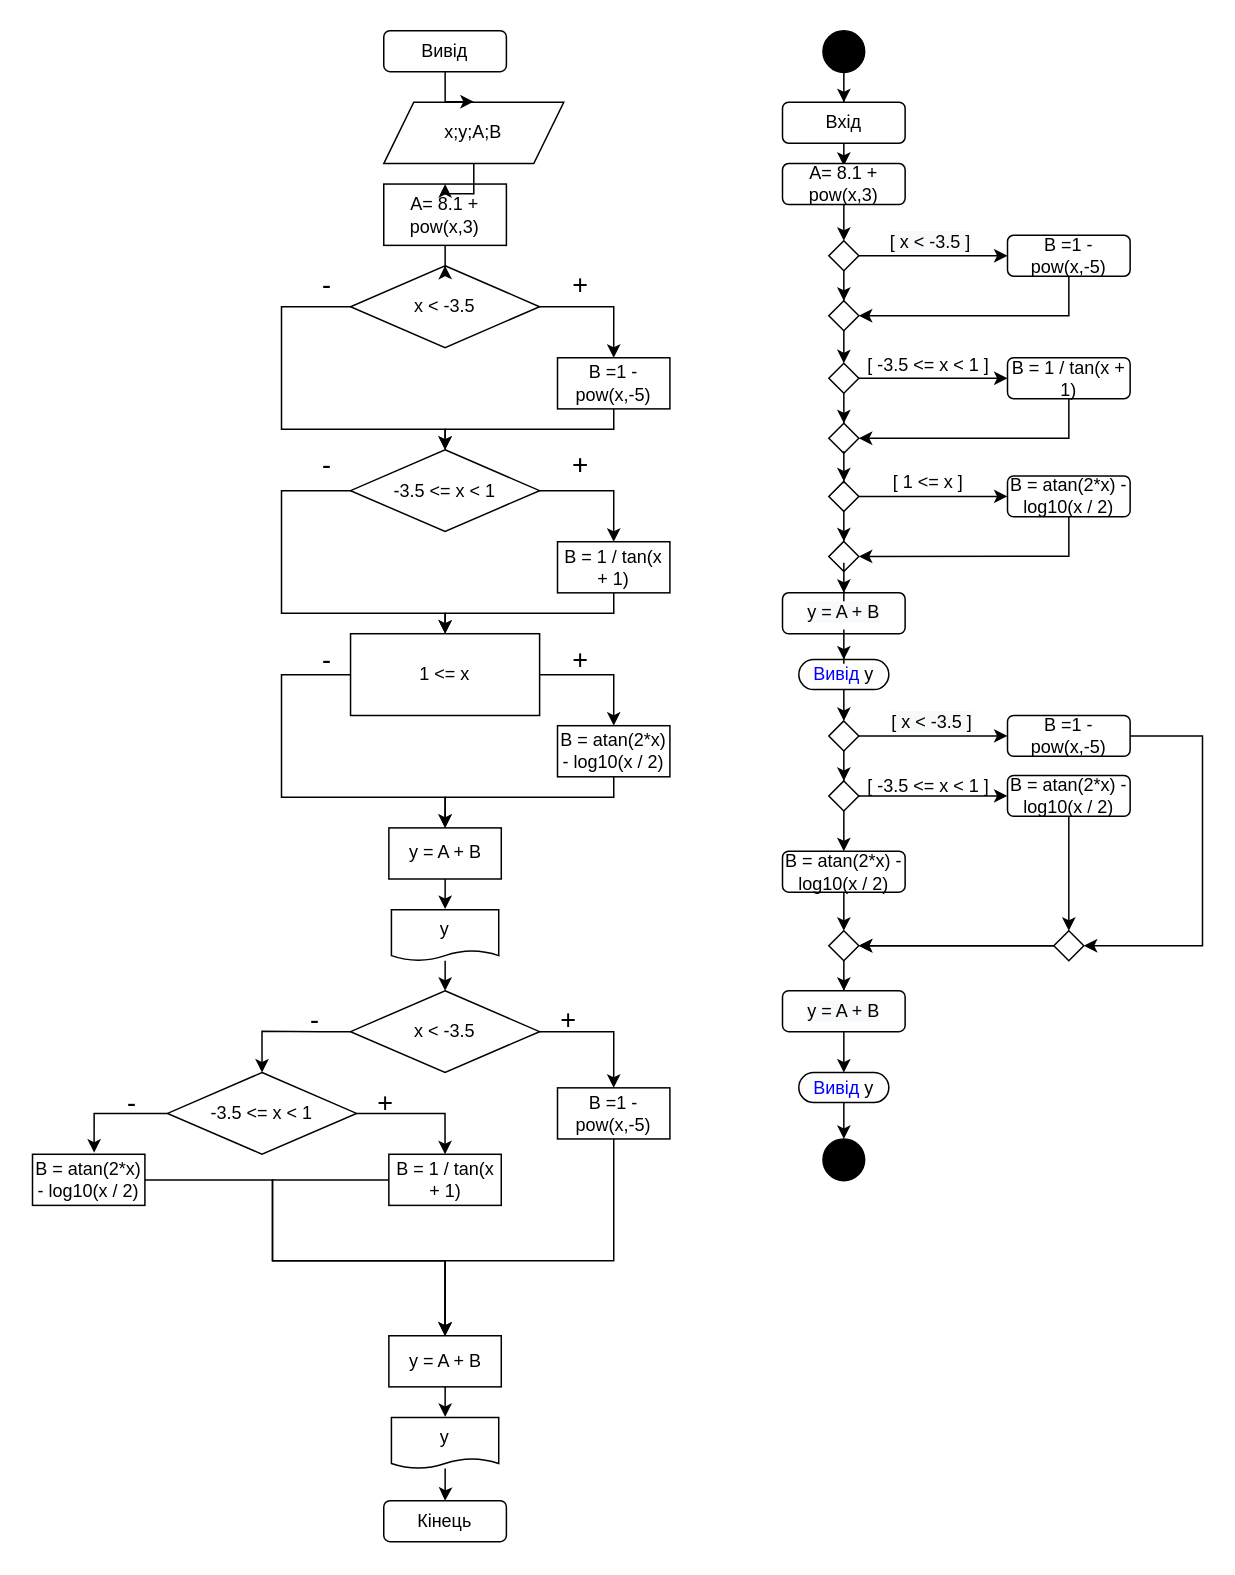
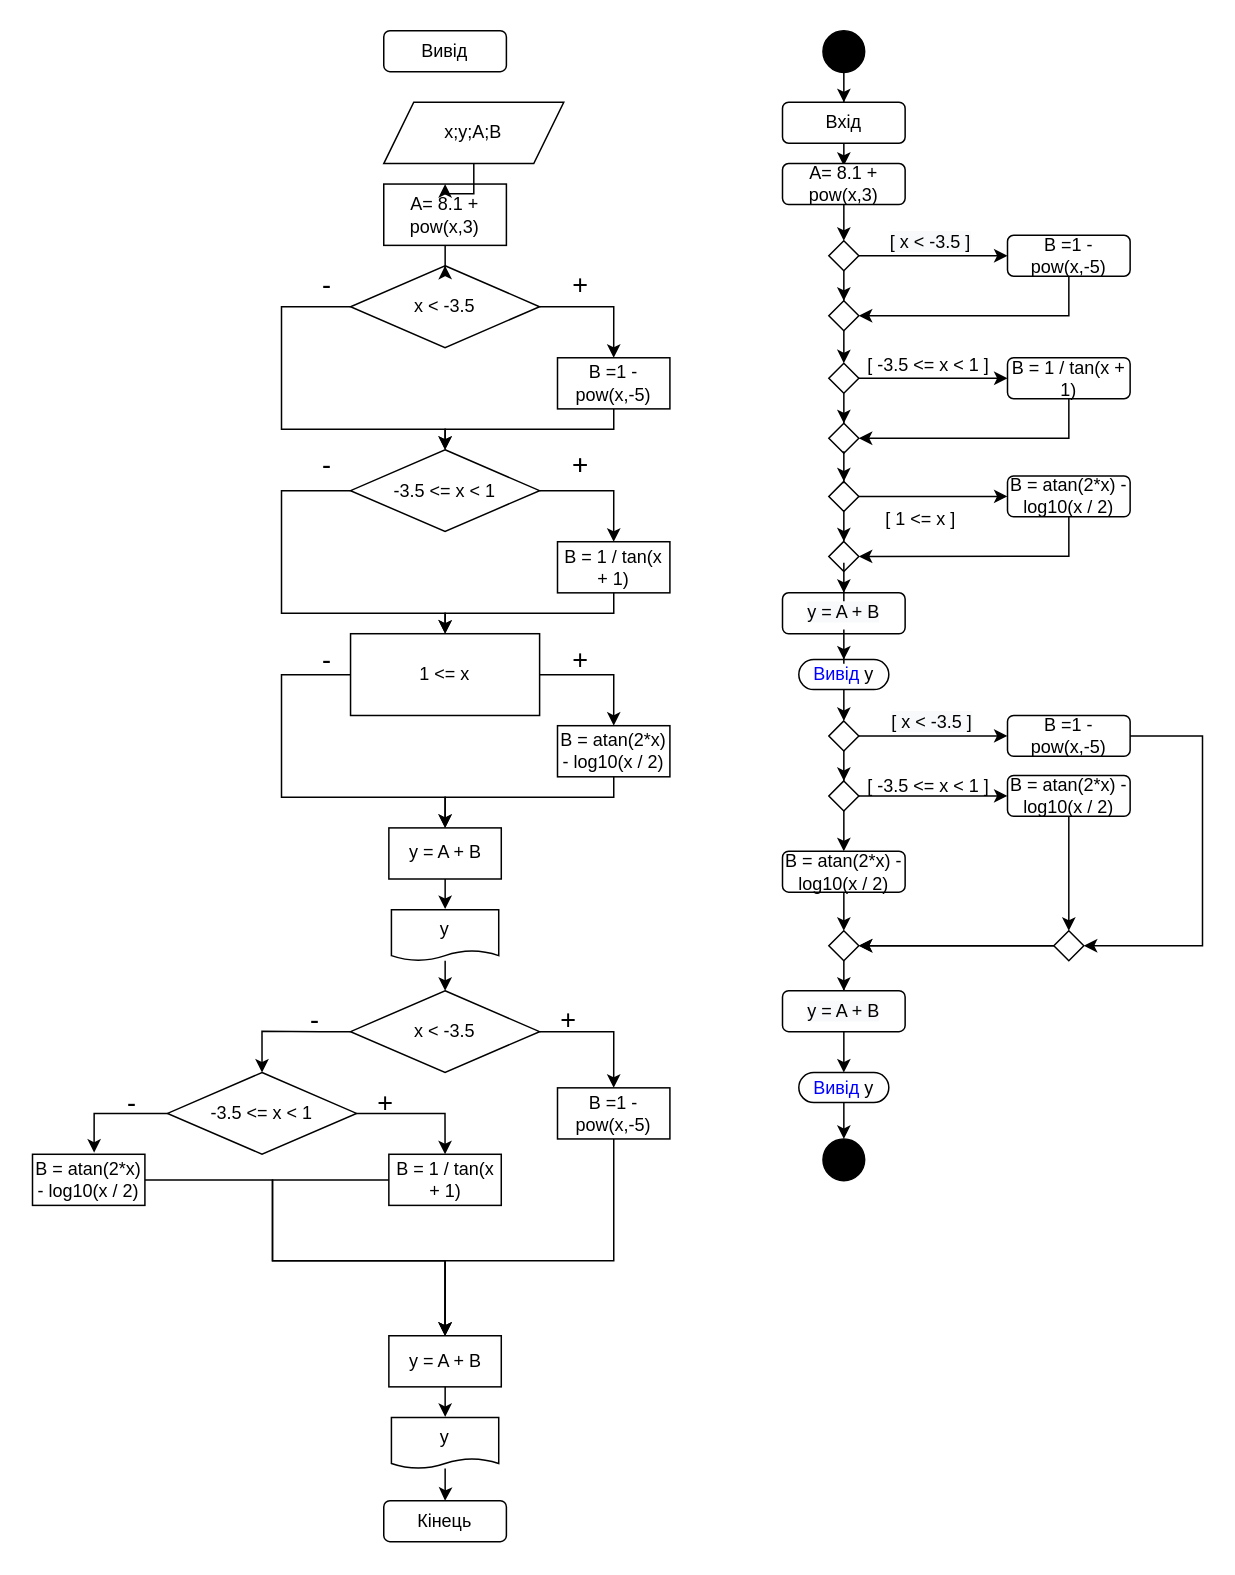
(445, 88) -> none
(928, 484) -> (920, 521)
